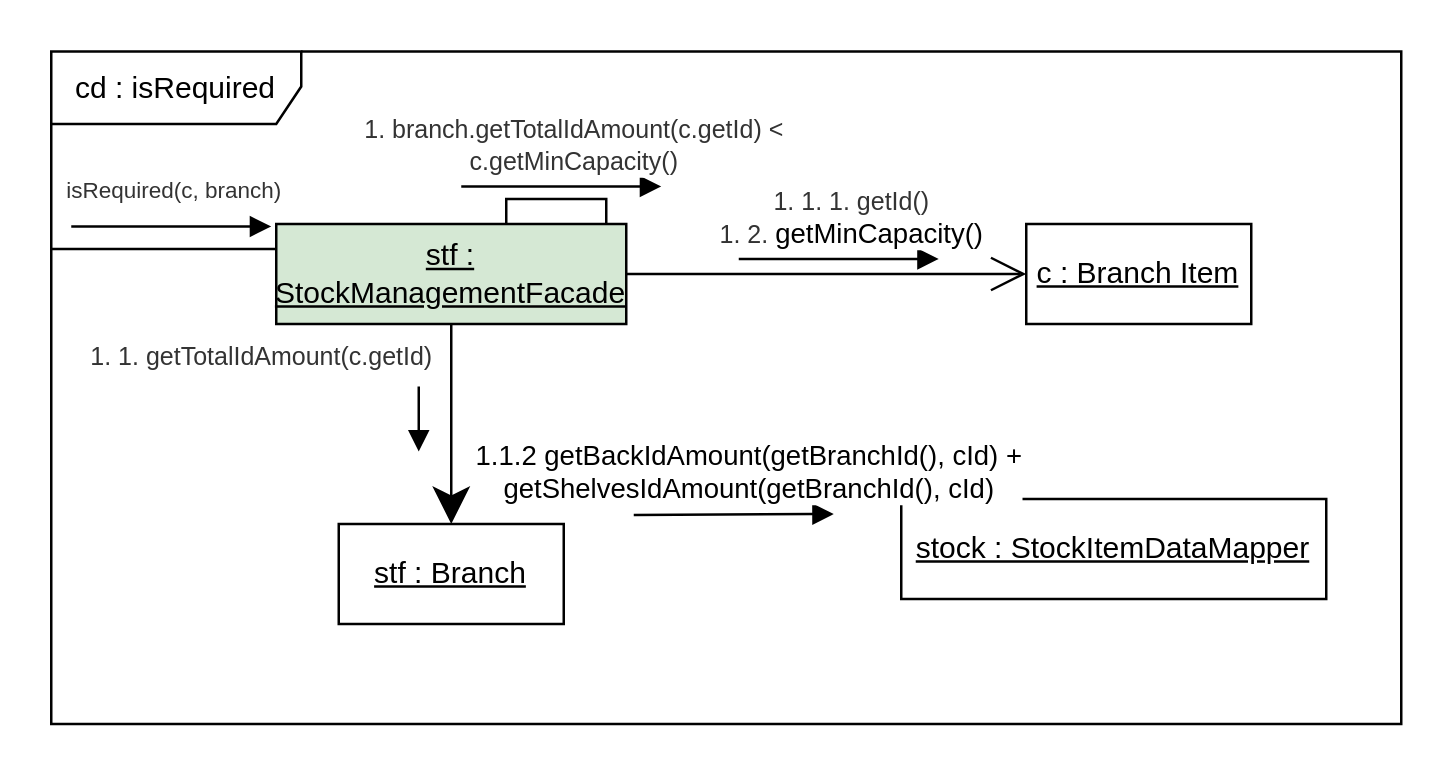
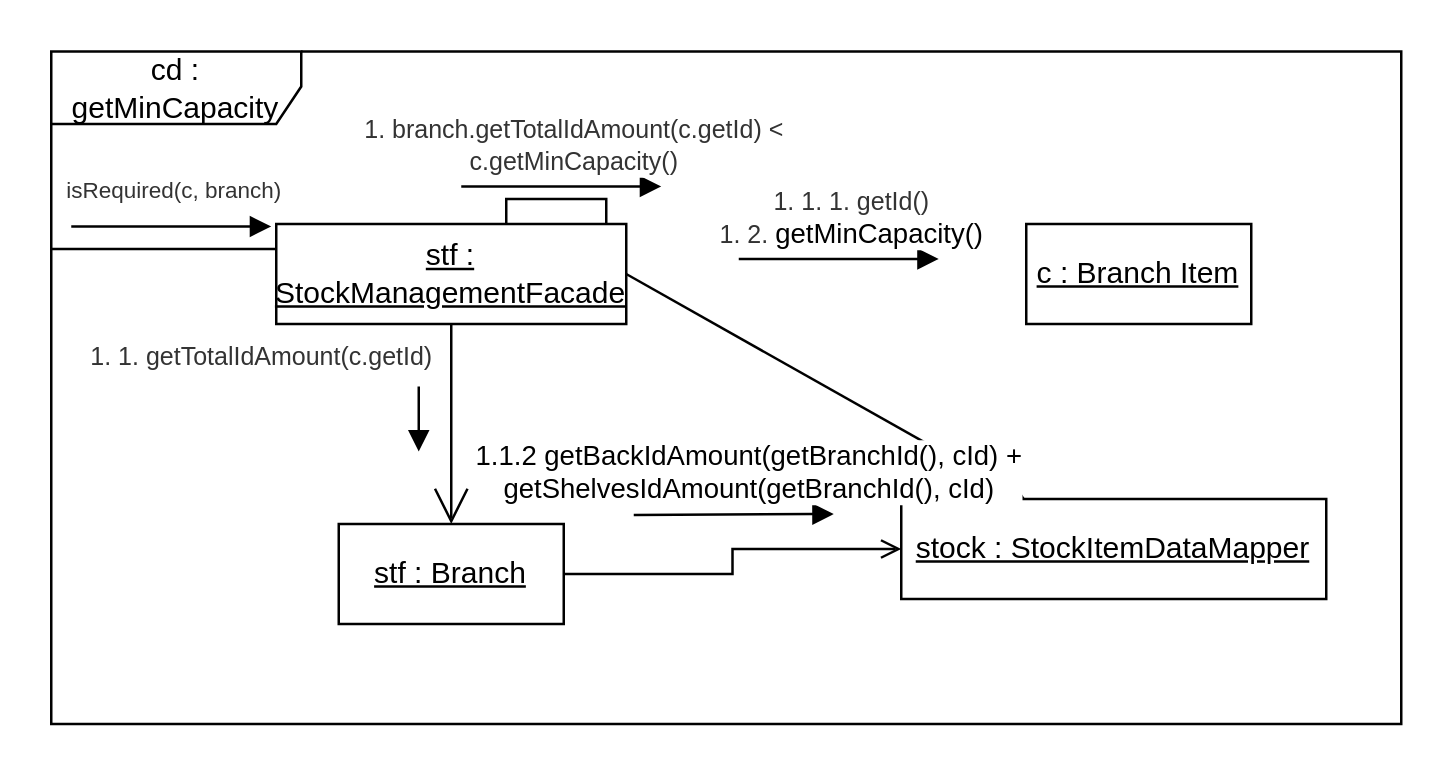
(176, 89) -> (176, 89)
(451, 274) -> (451, 274)
(823, 274) -> (774, 357)
(451, 494) -> (451, 504)
none -> (733, 564)
